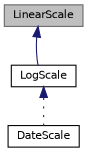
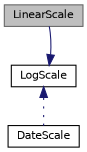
(37, 51) -> (51, 40)
